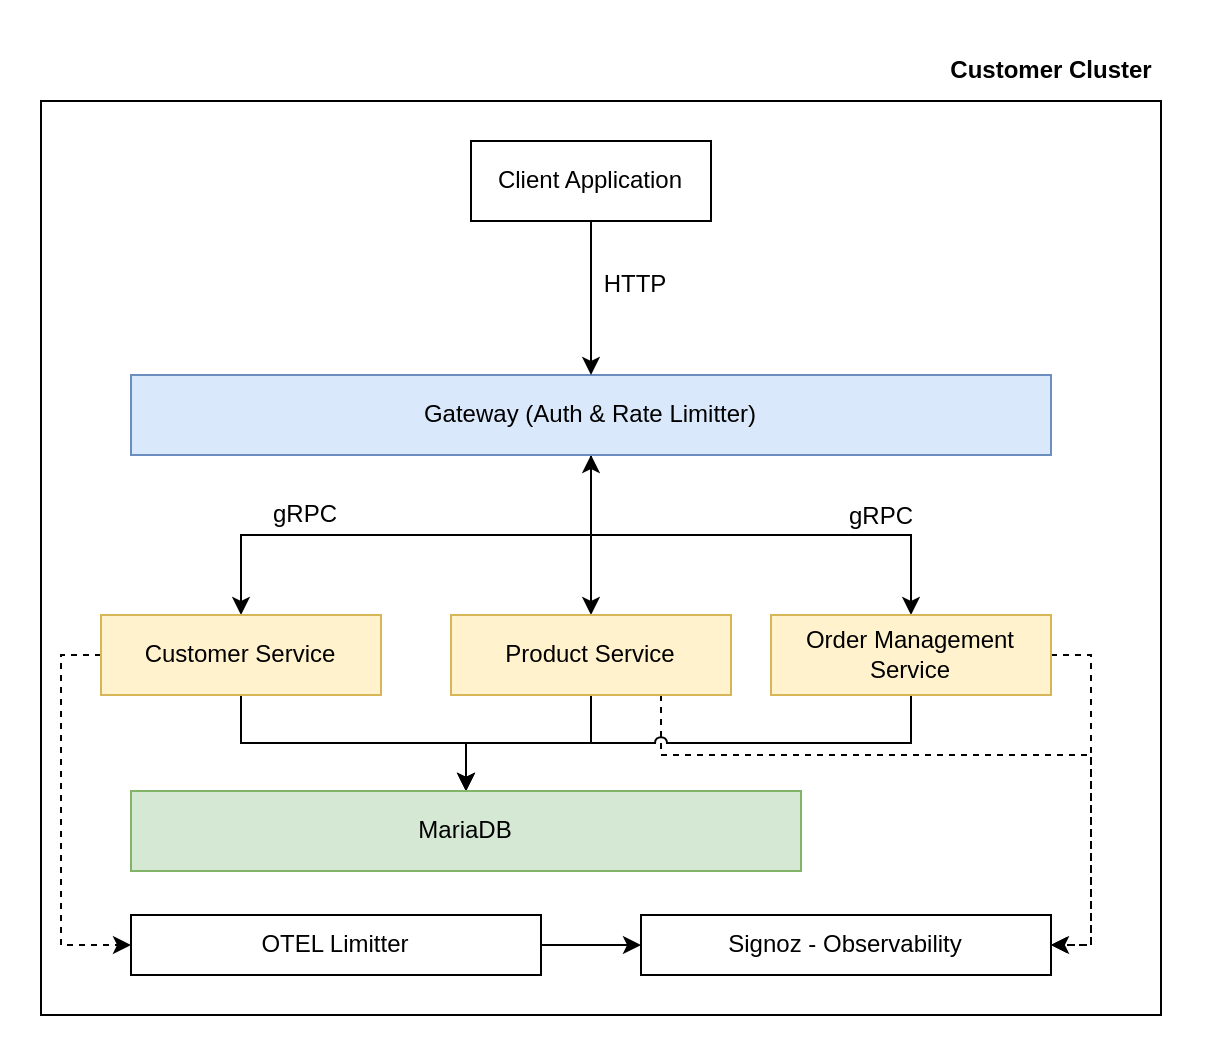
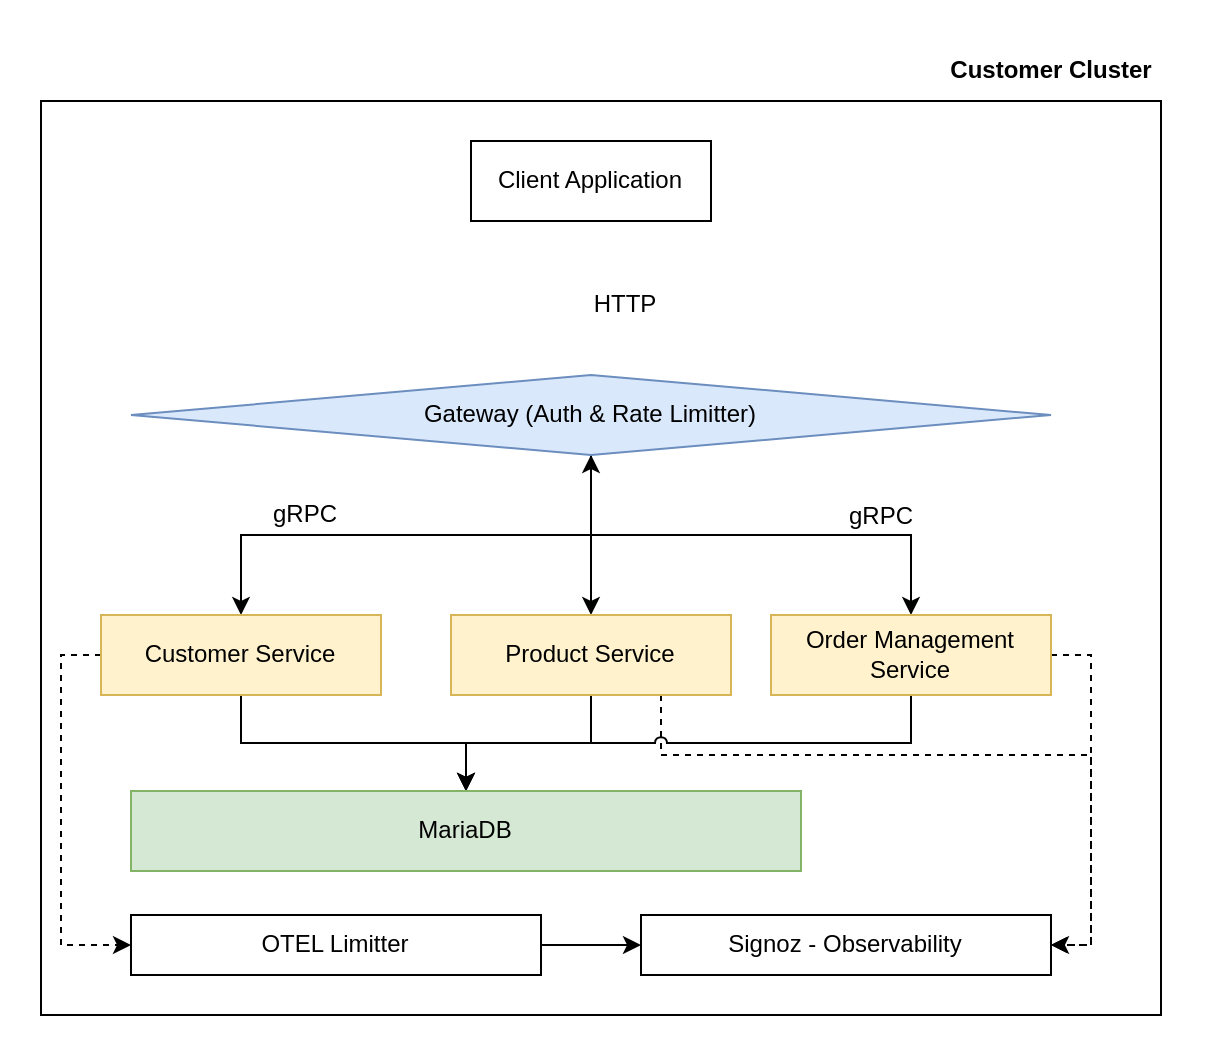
(635, 285) -> (625, 305)
(591, 291) -> none
(591, 415) -> (591, 415)
